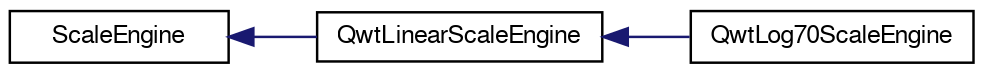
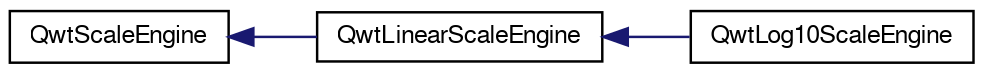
(119, 37) -> (119, 37)
(832, 37) -> (832, 37)
